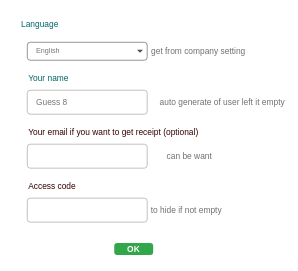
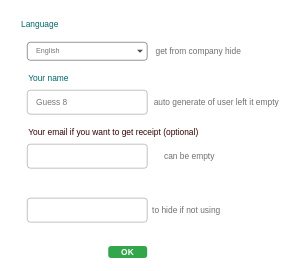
(199, 51) -> (199, 51)
(222, 102) -> (216, 102)
(190, 156) -> (190, 156)
(48, 186) -> none
(187, 210) -> (187, 210)
(134, 249) -> (128, 252)
